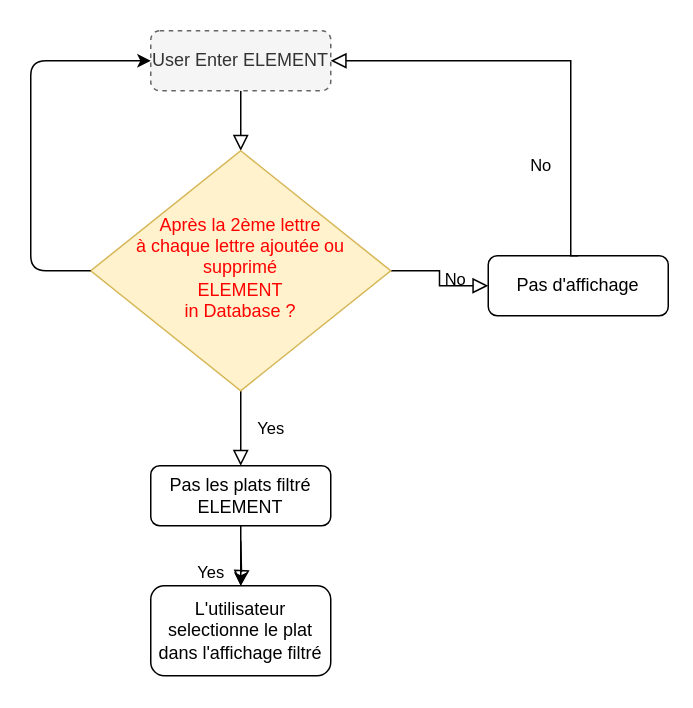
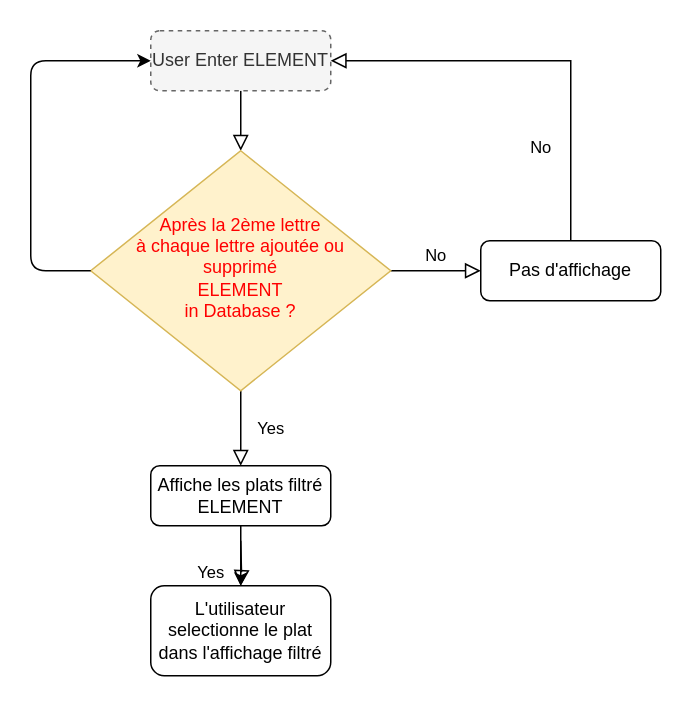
(578, 286) -> (571, 271)
(241, 496) -> (241, 496)
